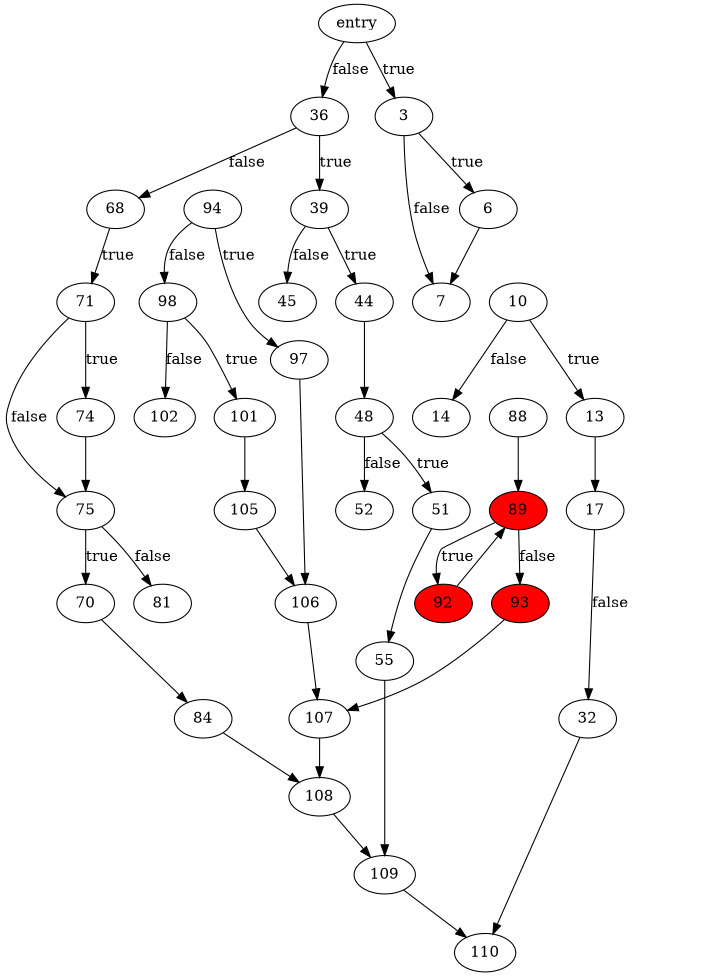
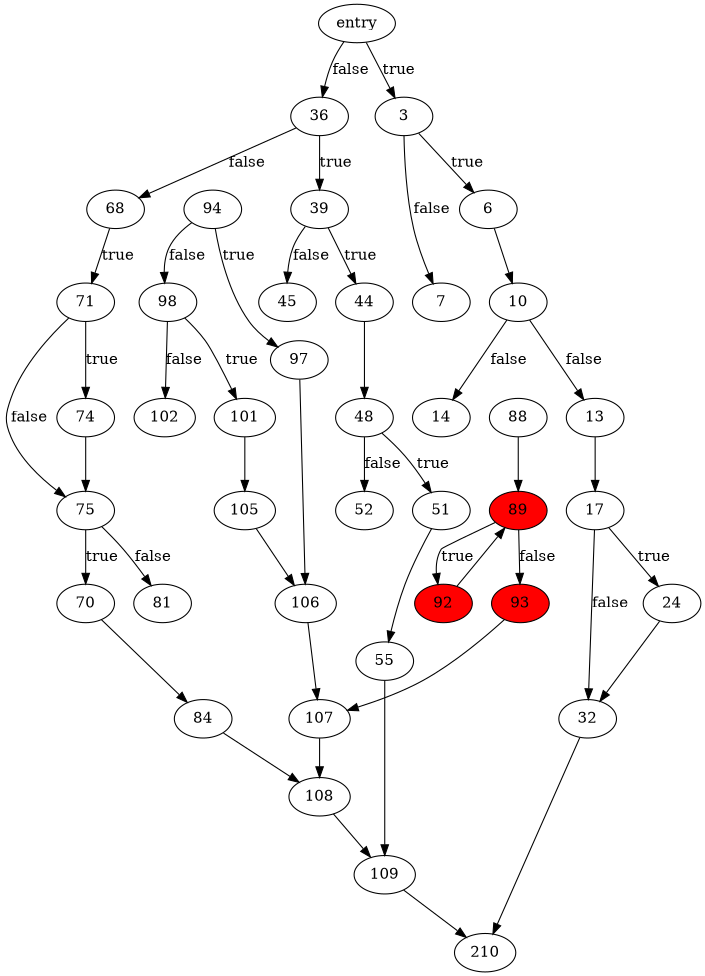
(467, 251) -> (502, 251)
(584, 360) -> (584, 360)
none -> (672, 603)
(485, 953) -> (485, 953)
